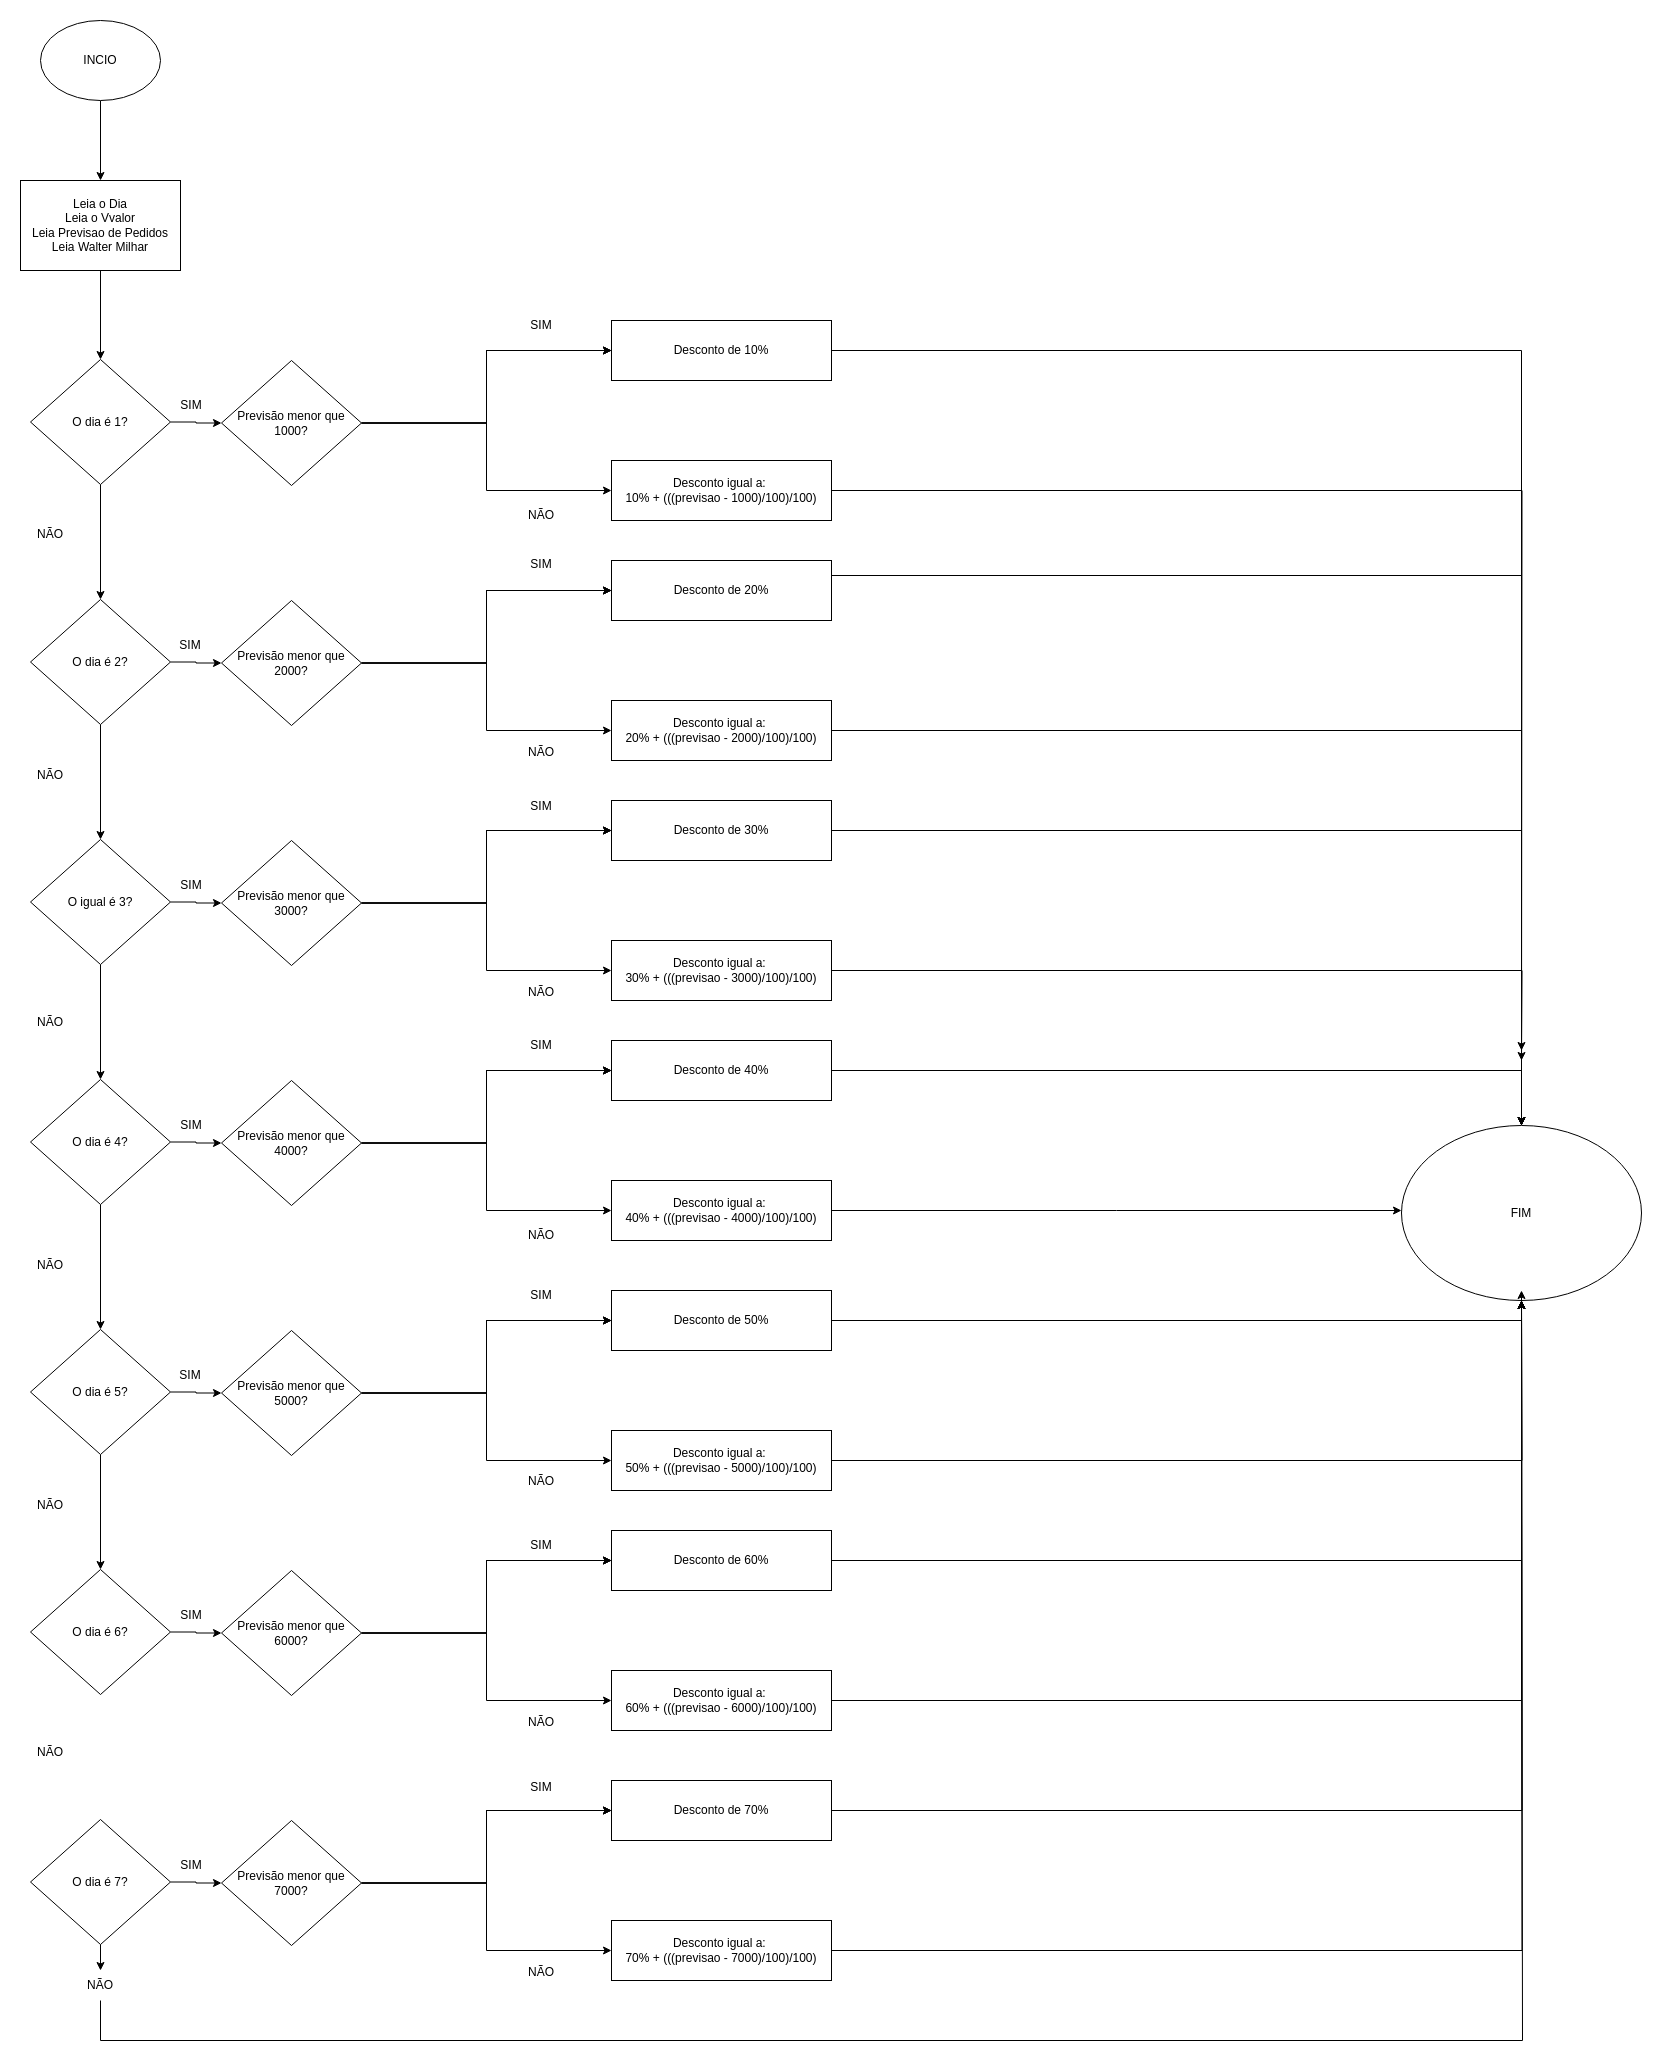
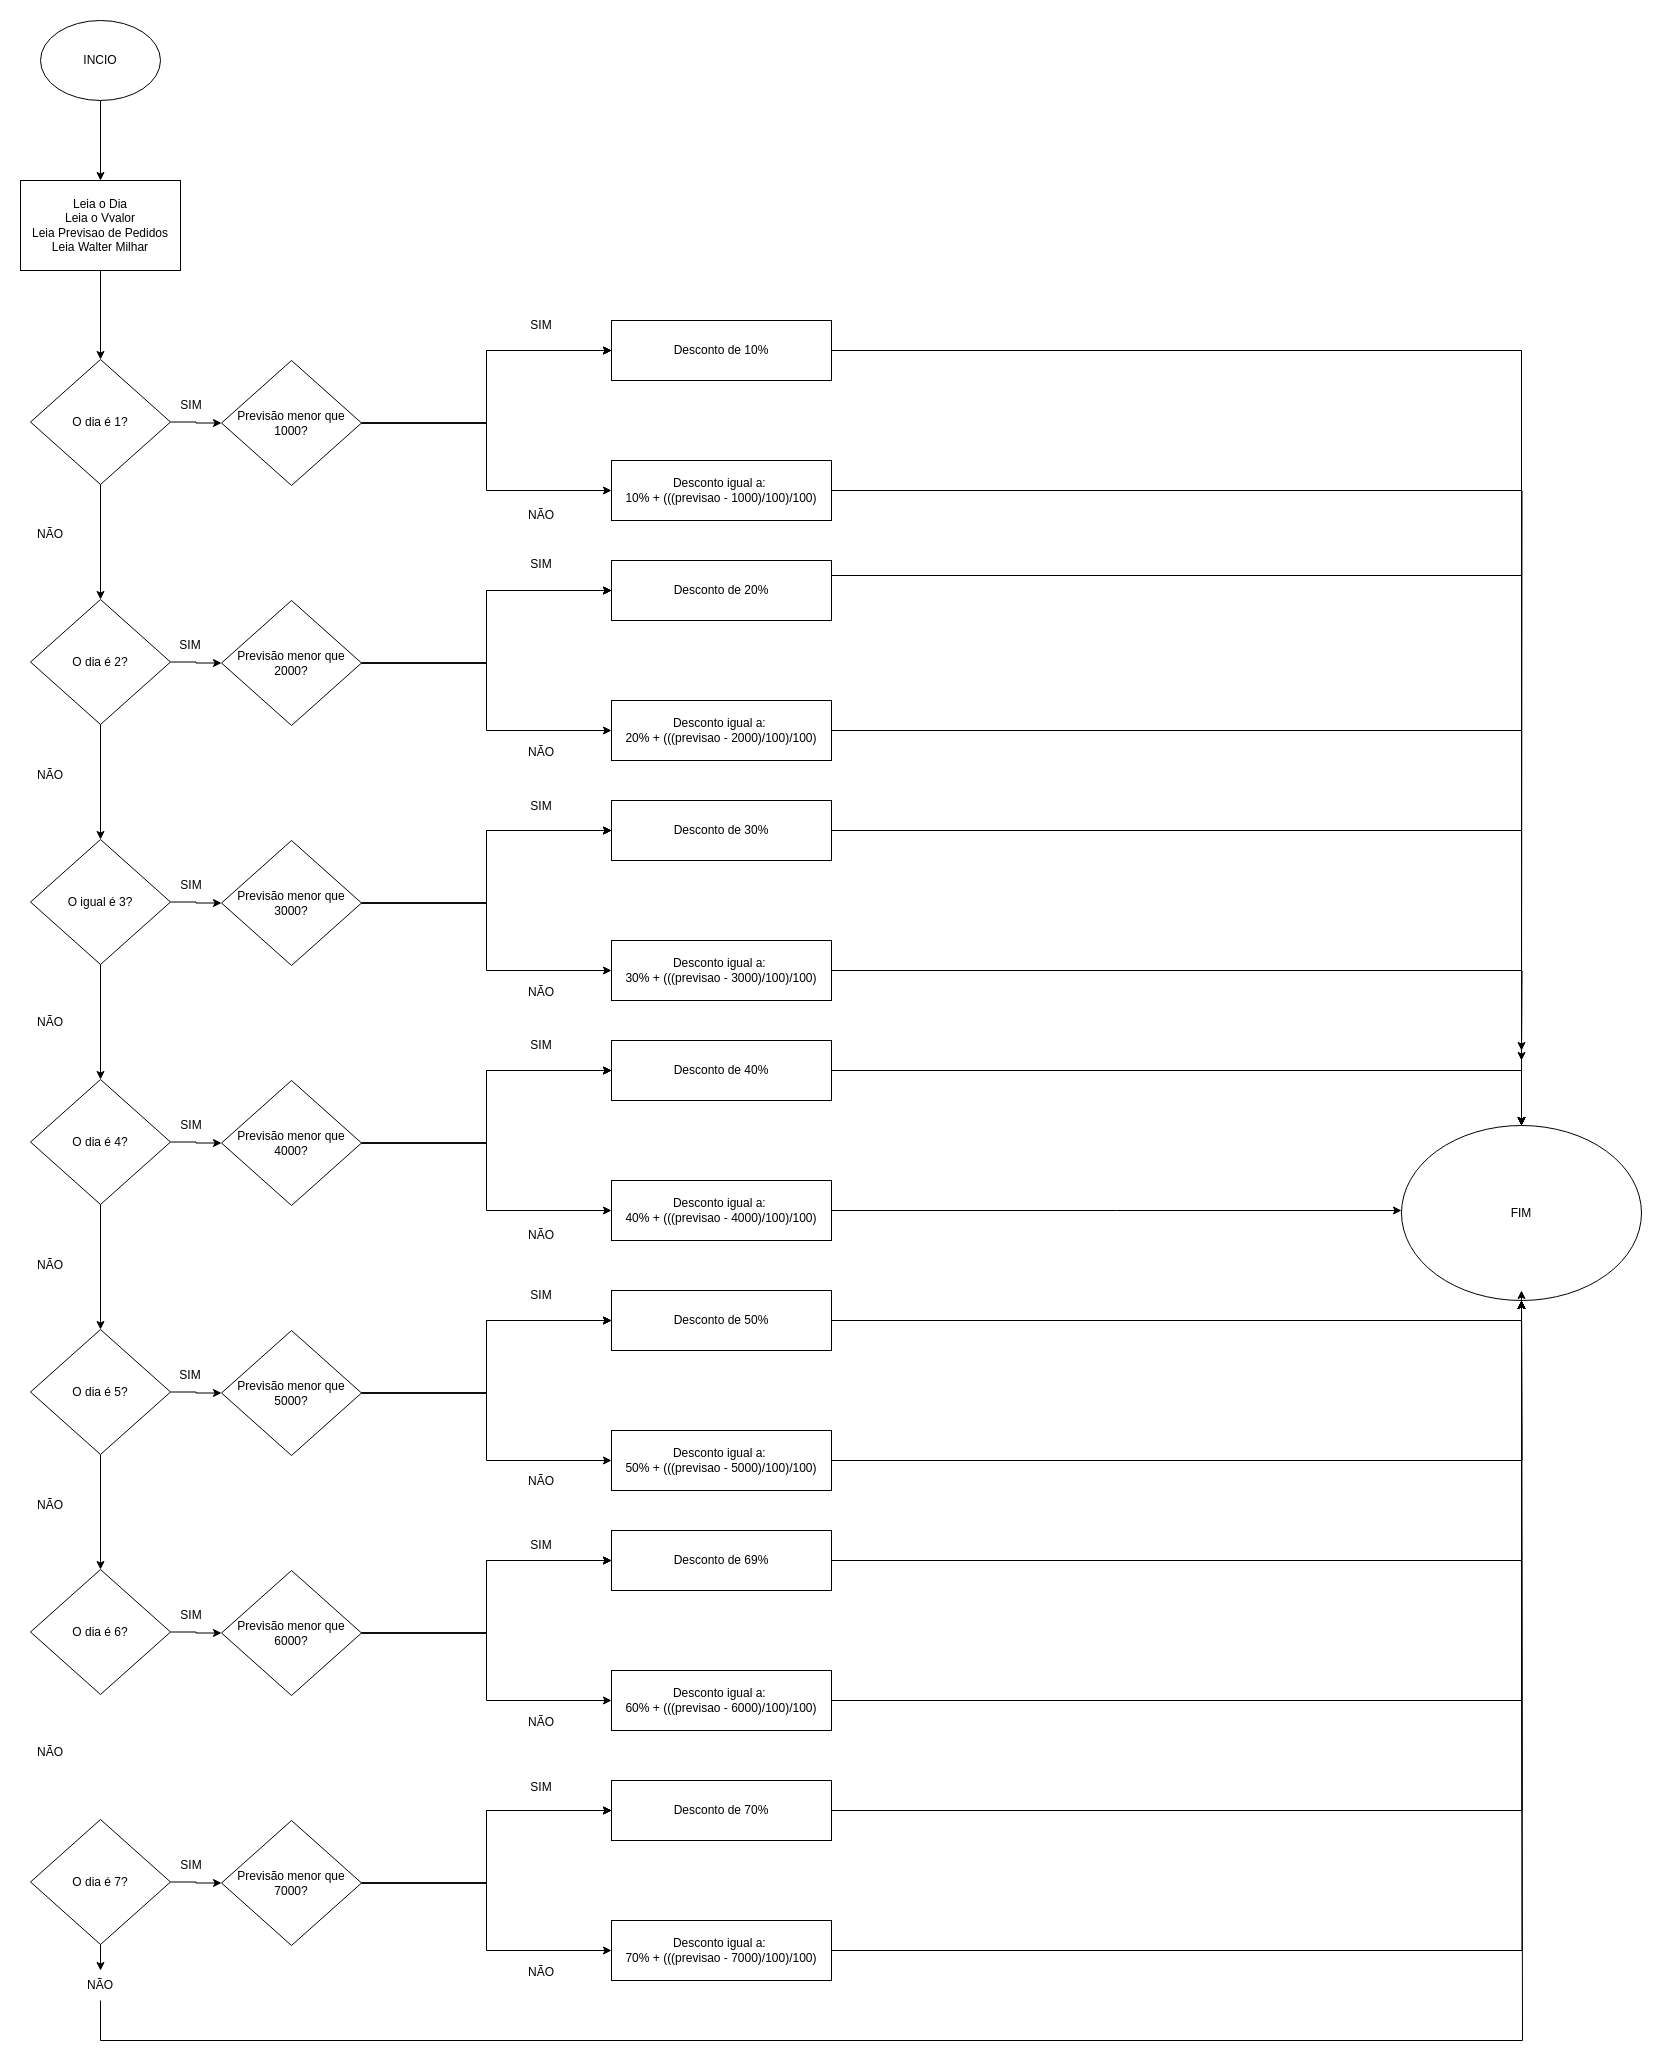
(722, 1561) -> (722, 1561)
